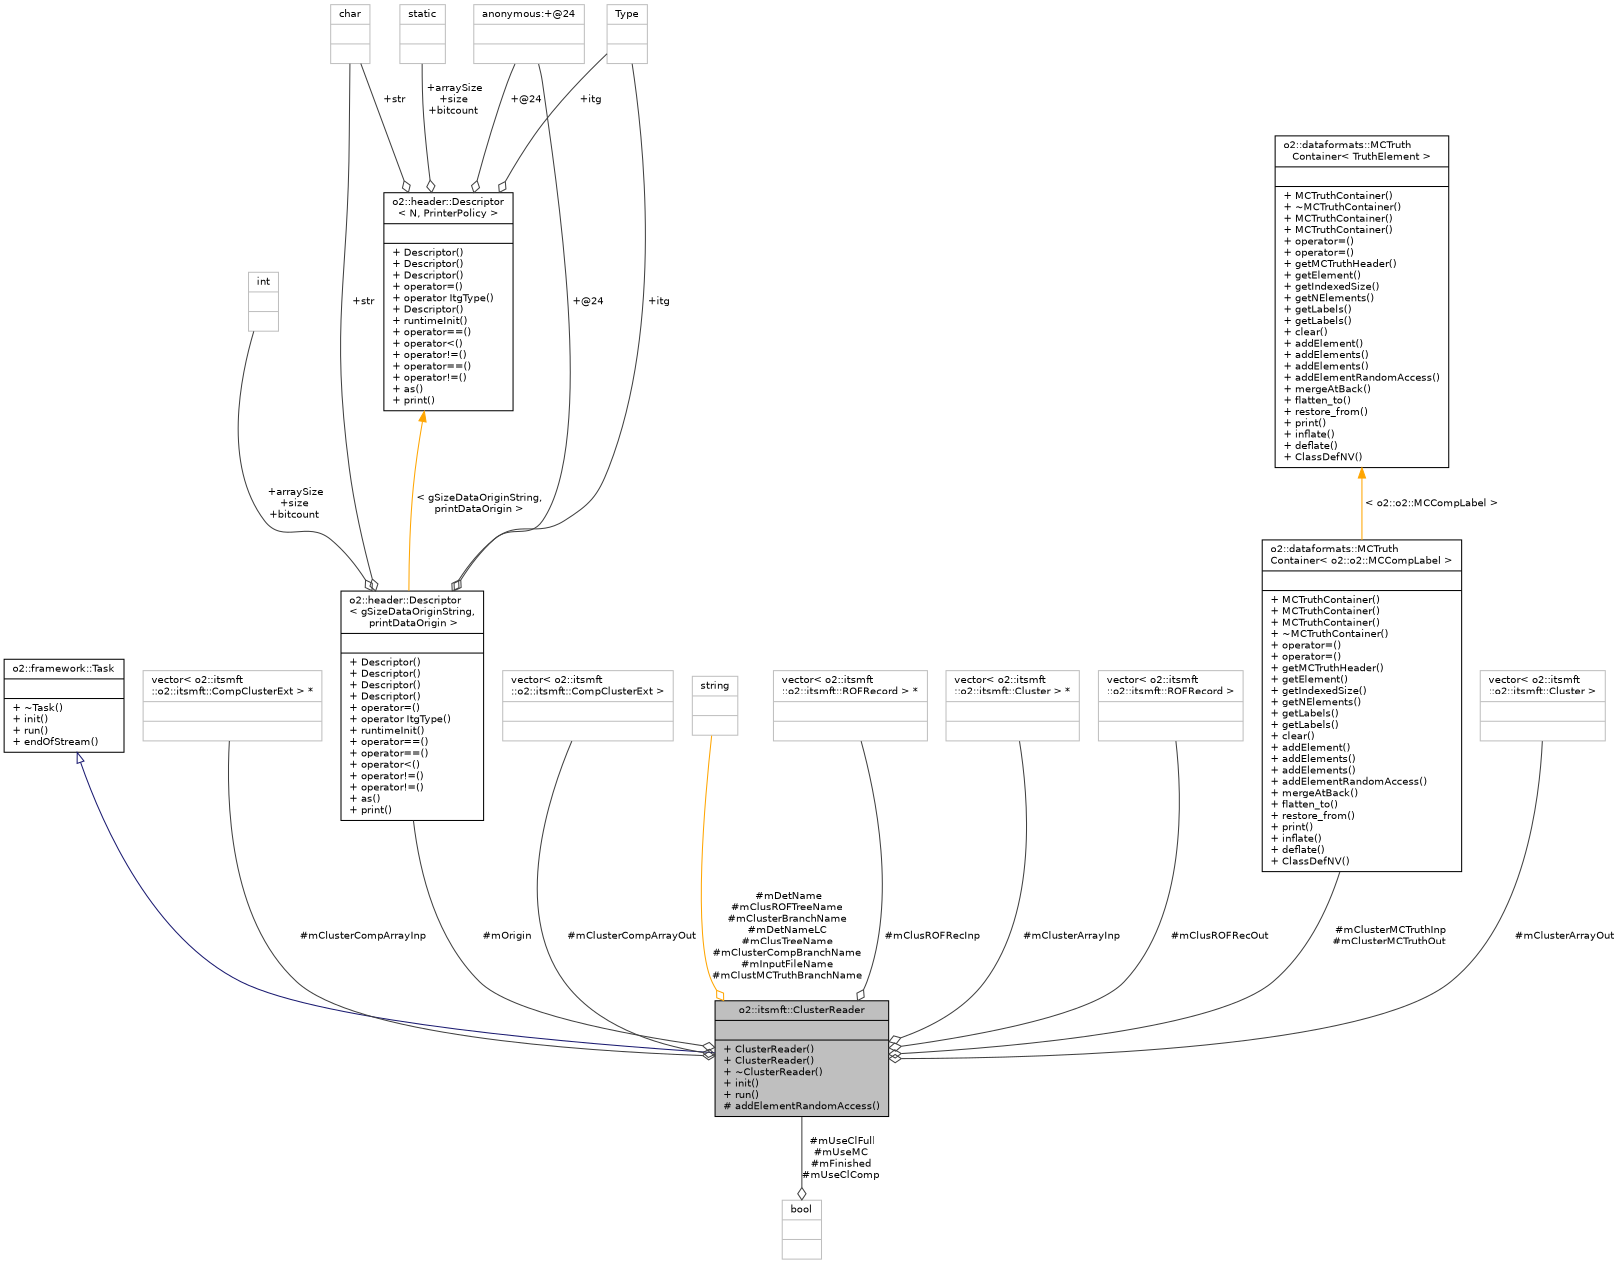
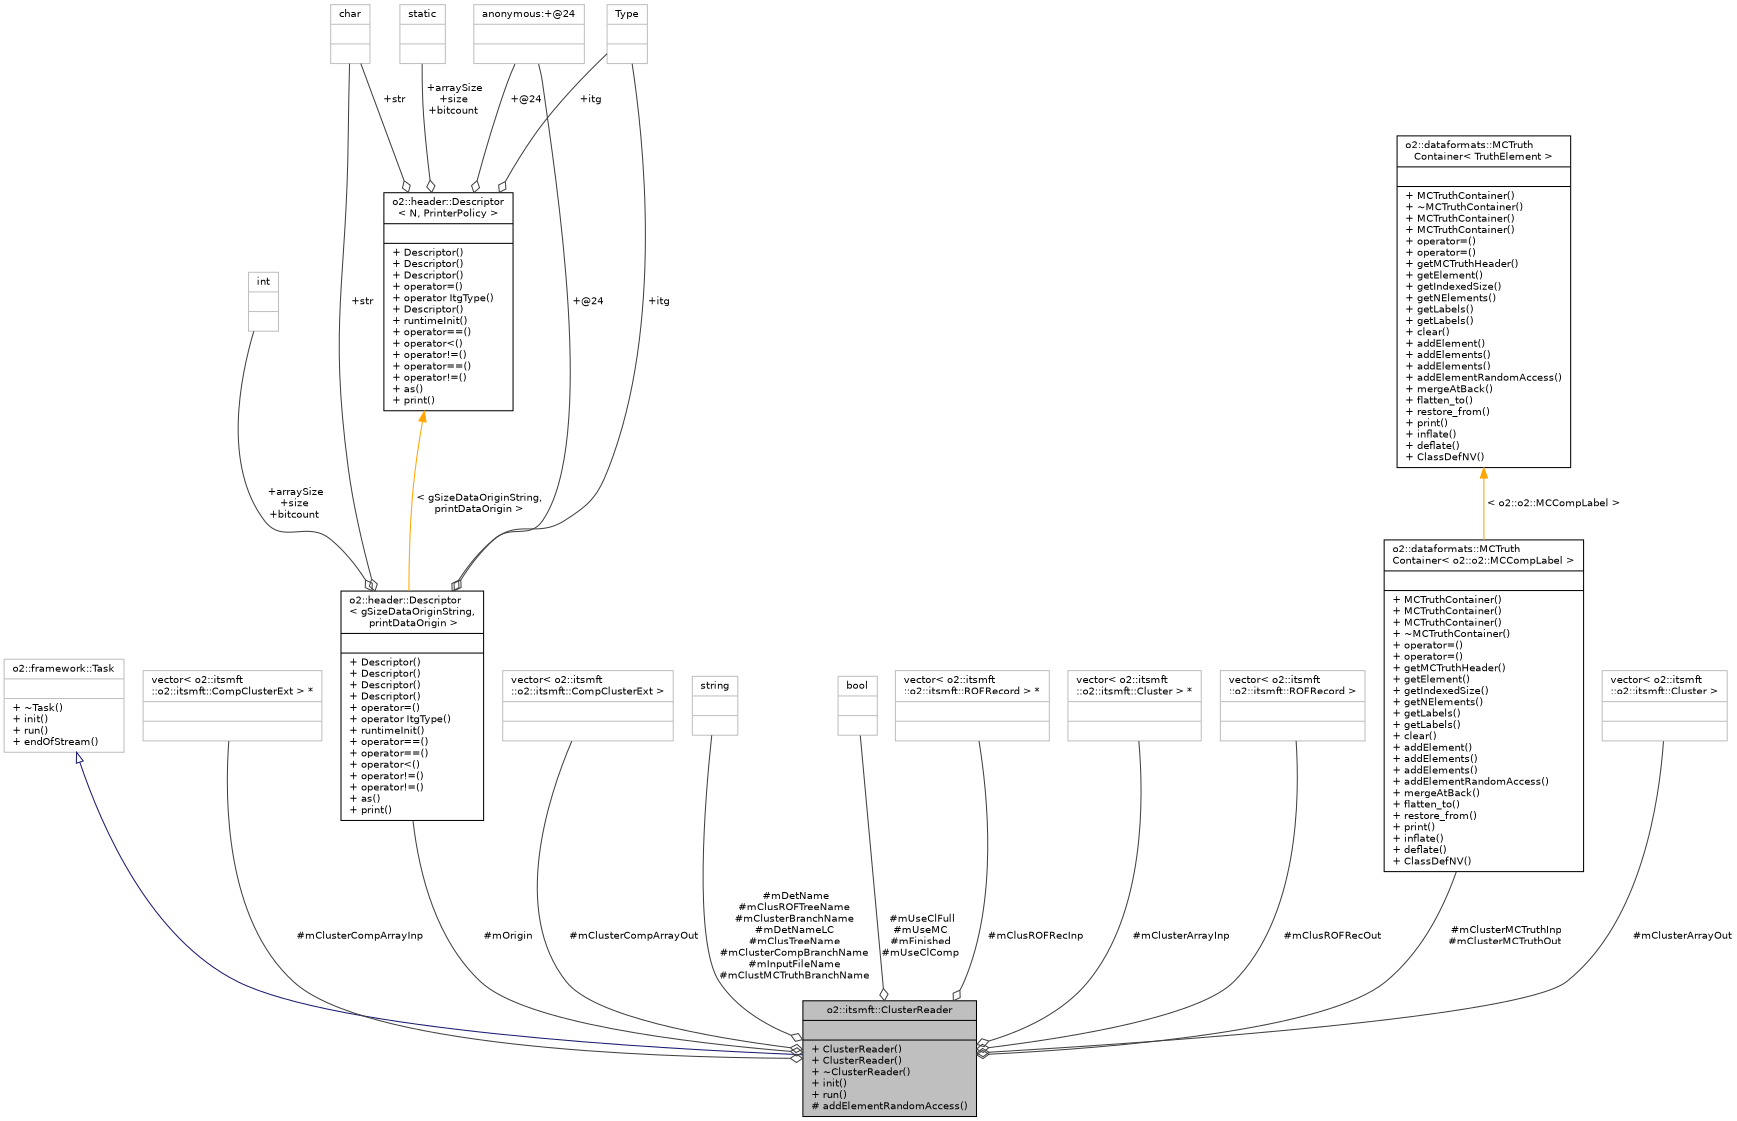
(64, 706) -> (64, 706)
(702, 864) -> (704, 905)
(802, 1152) -> (872, 862)
